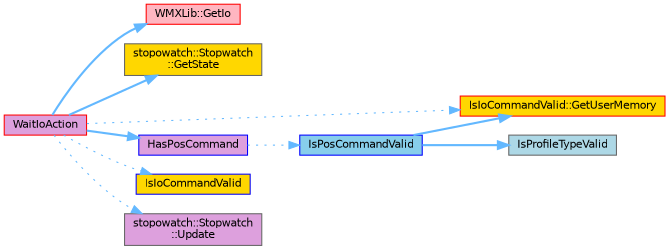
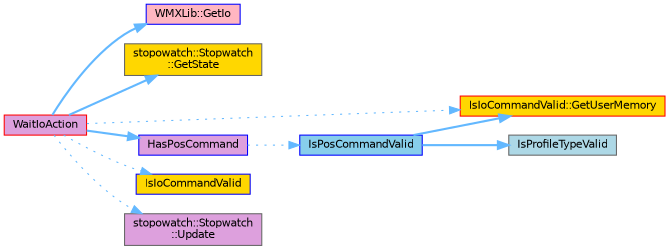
(193, 14) -> (193, 14)
